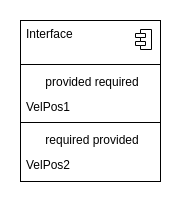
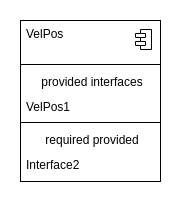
(57, 35) -> (45, 35)
(93, 83) -> (93, 83)
(48, 166) -> (60, 166)
